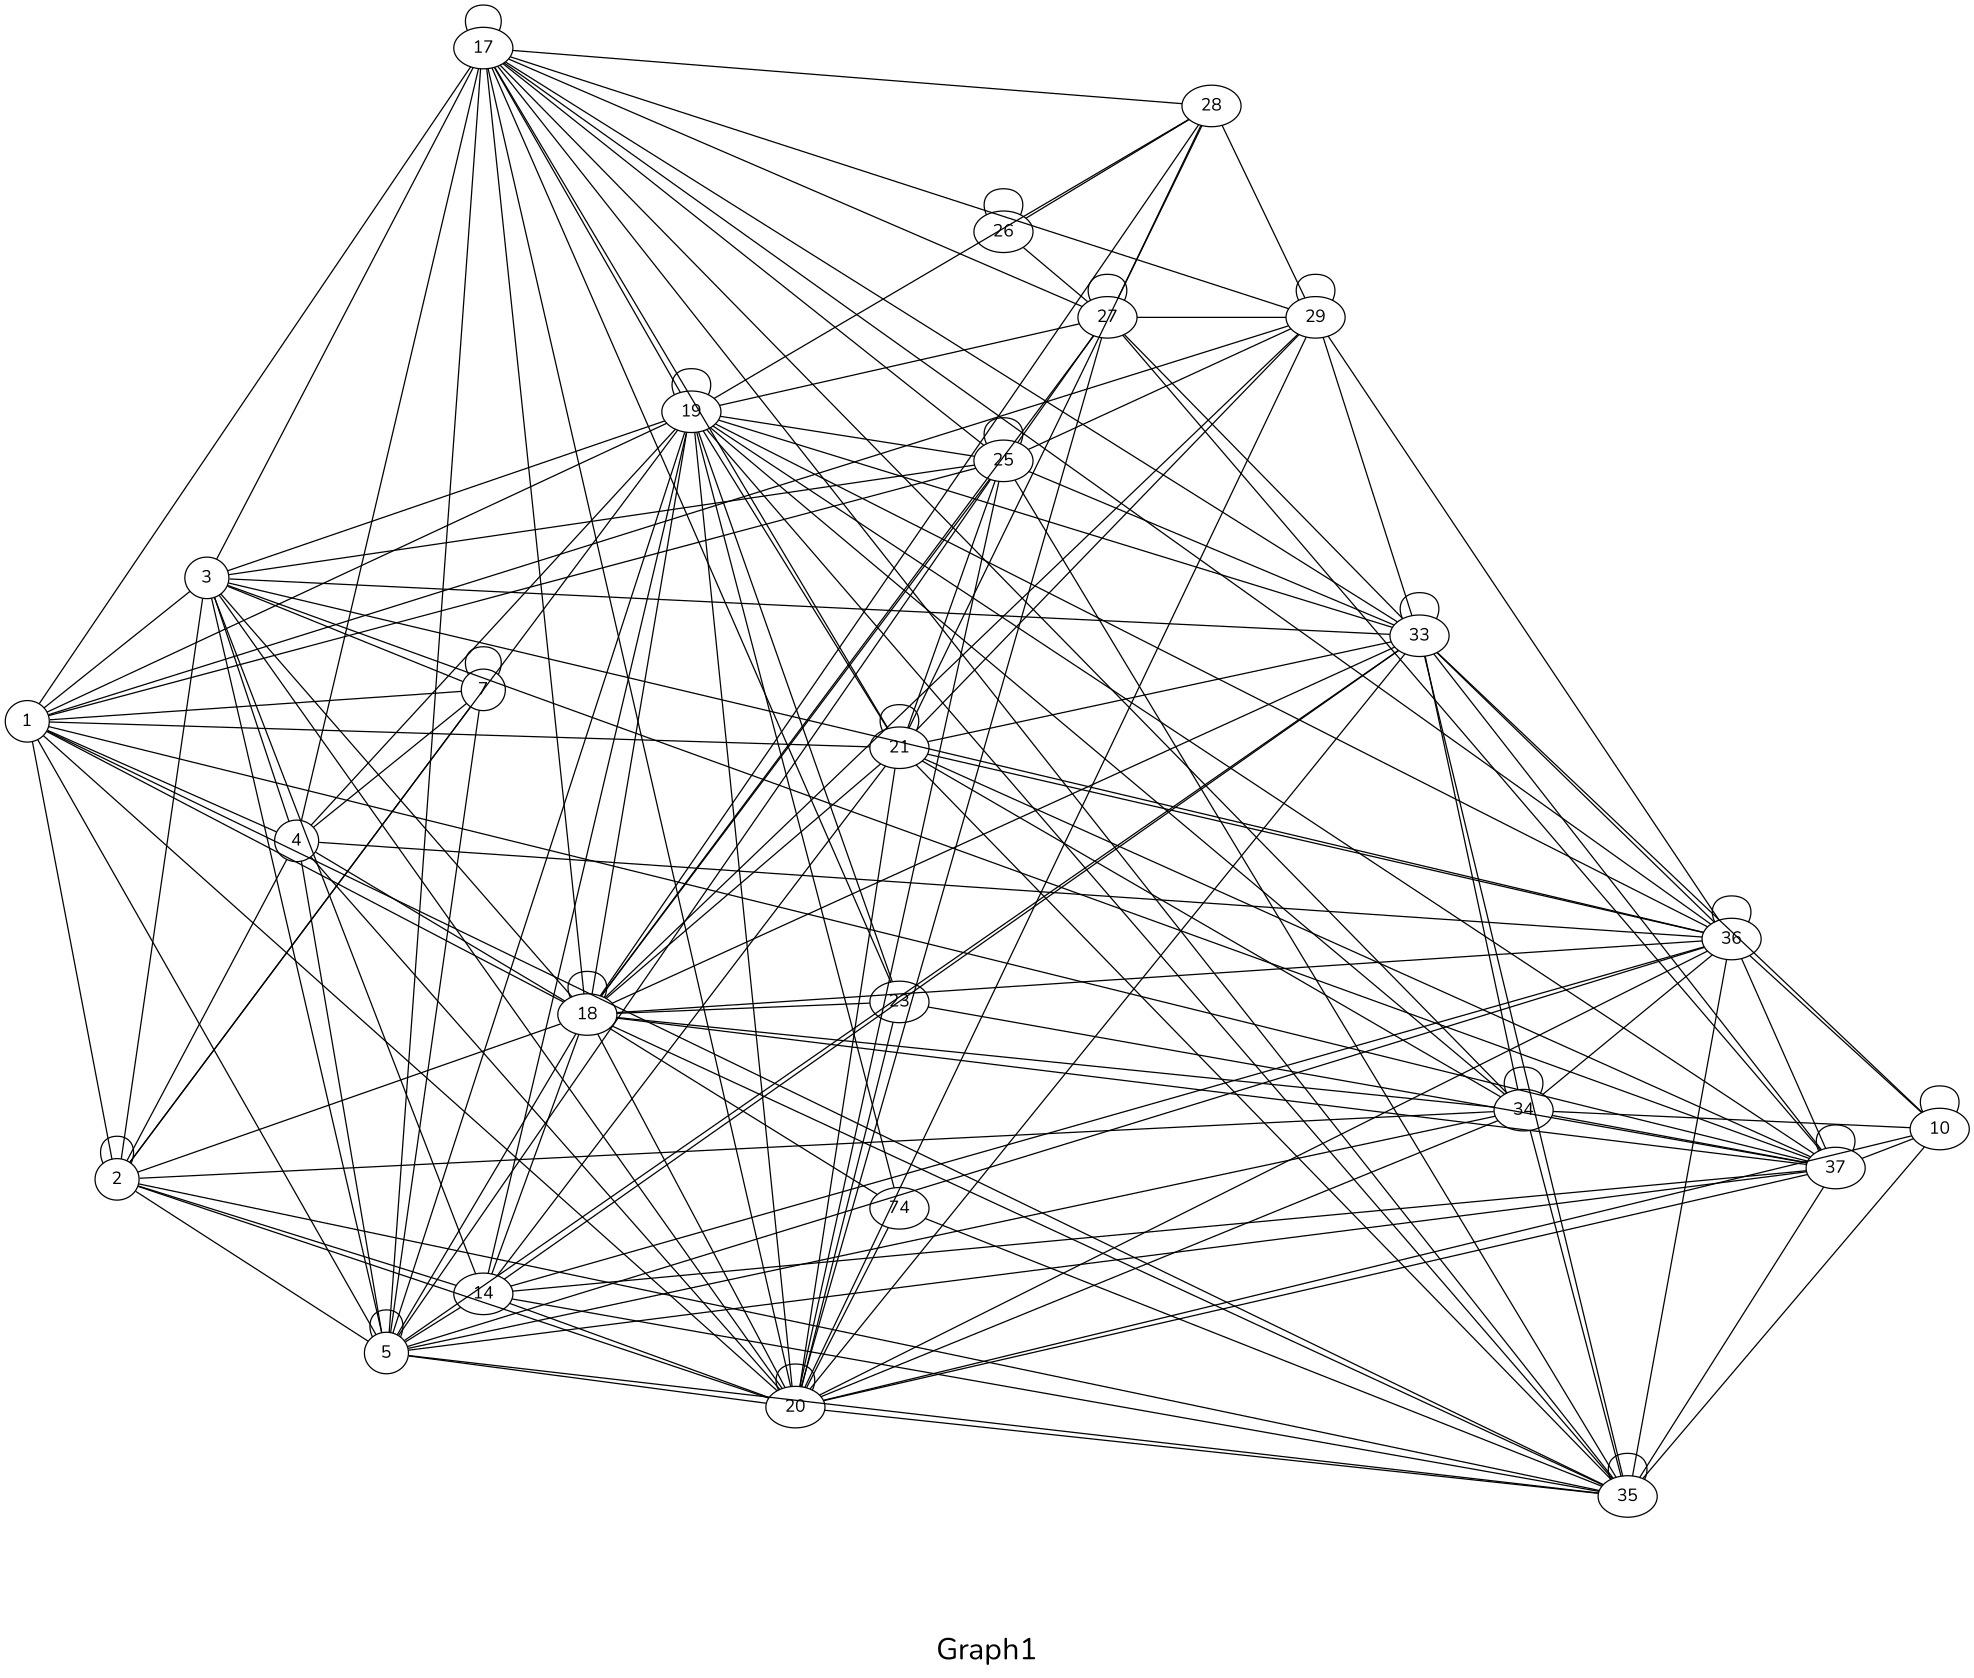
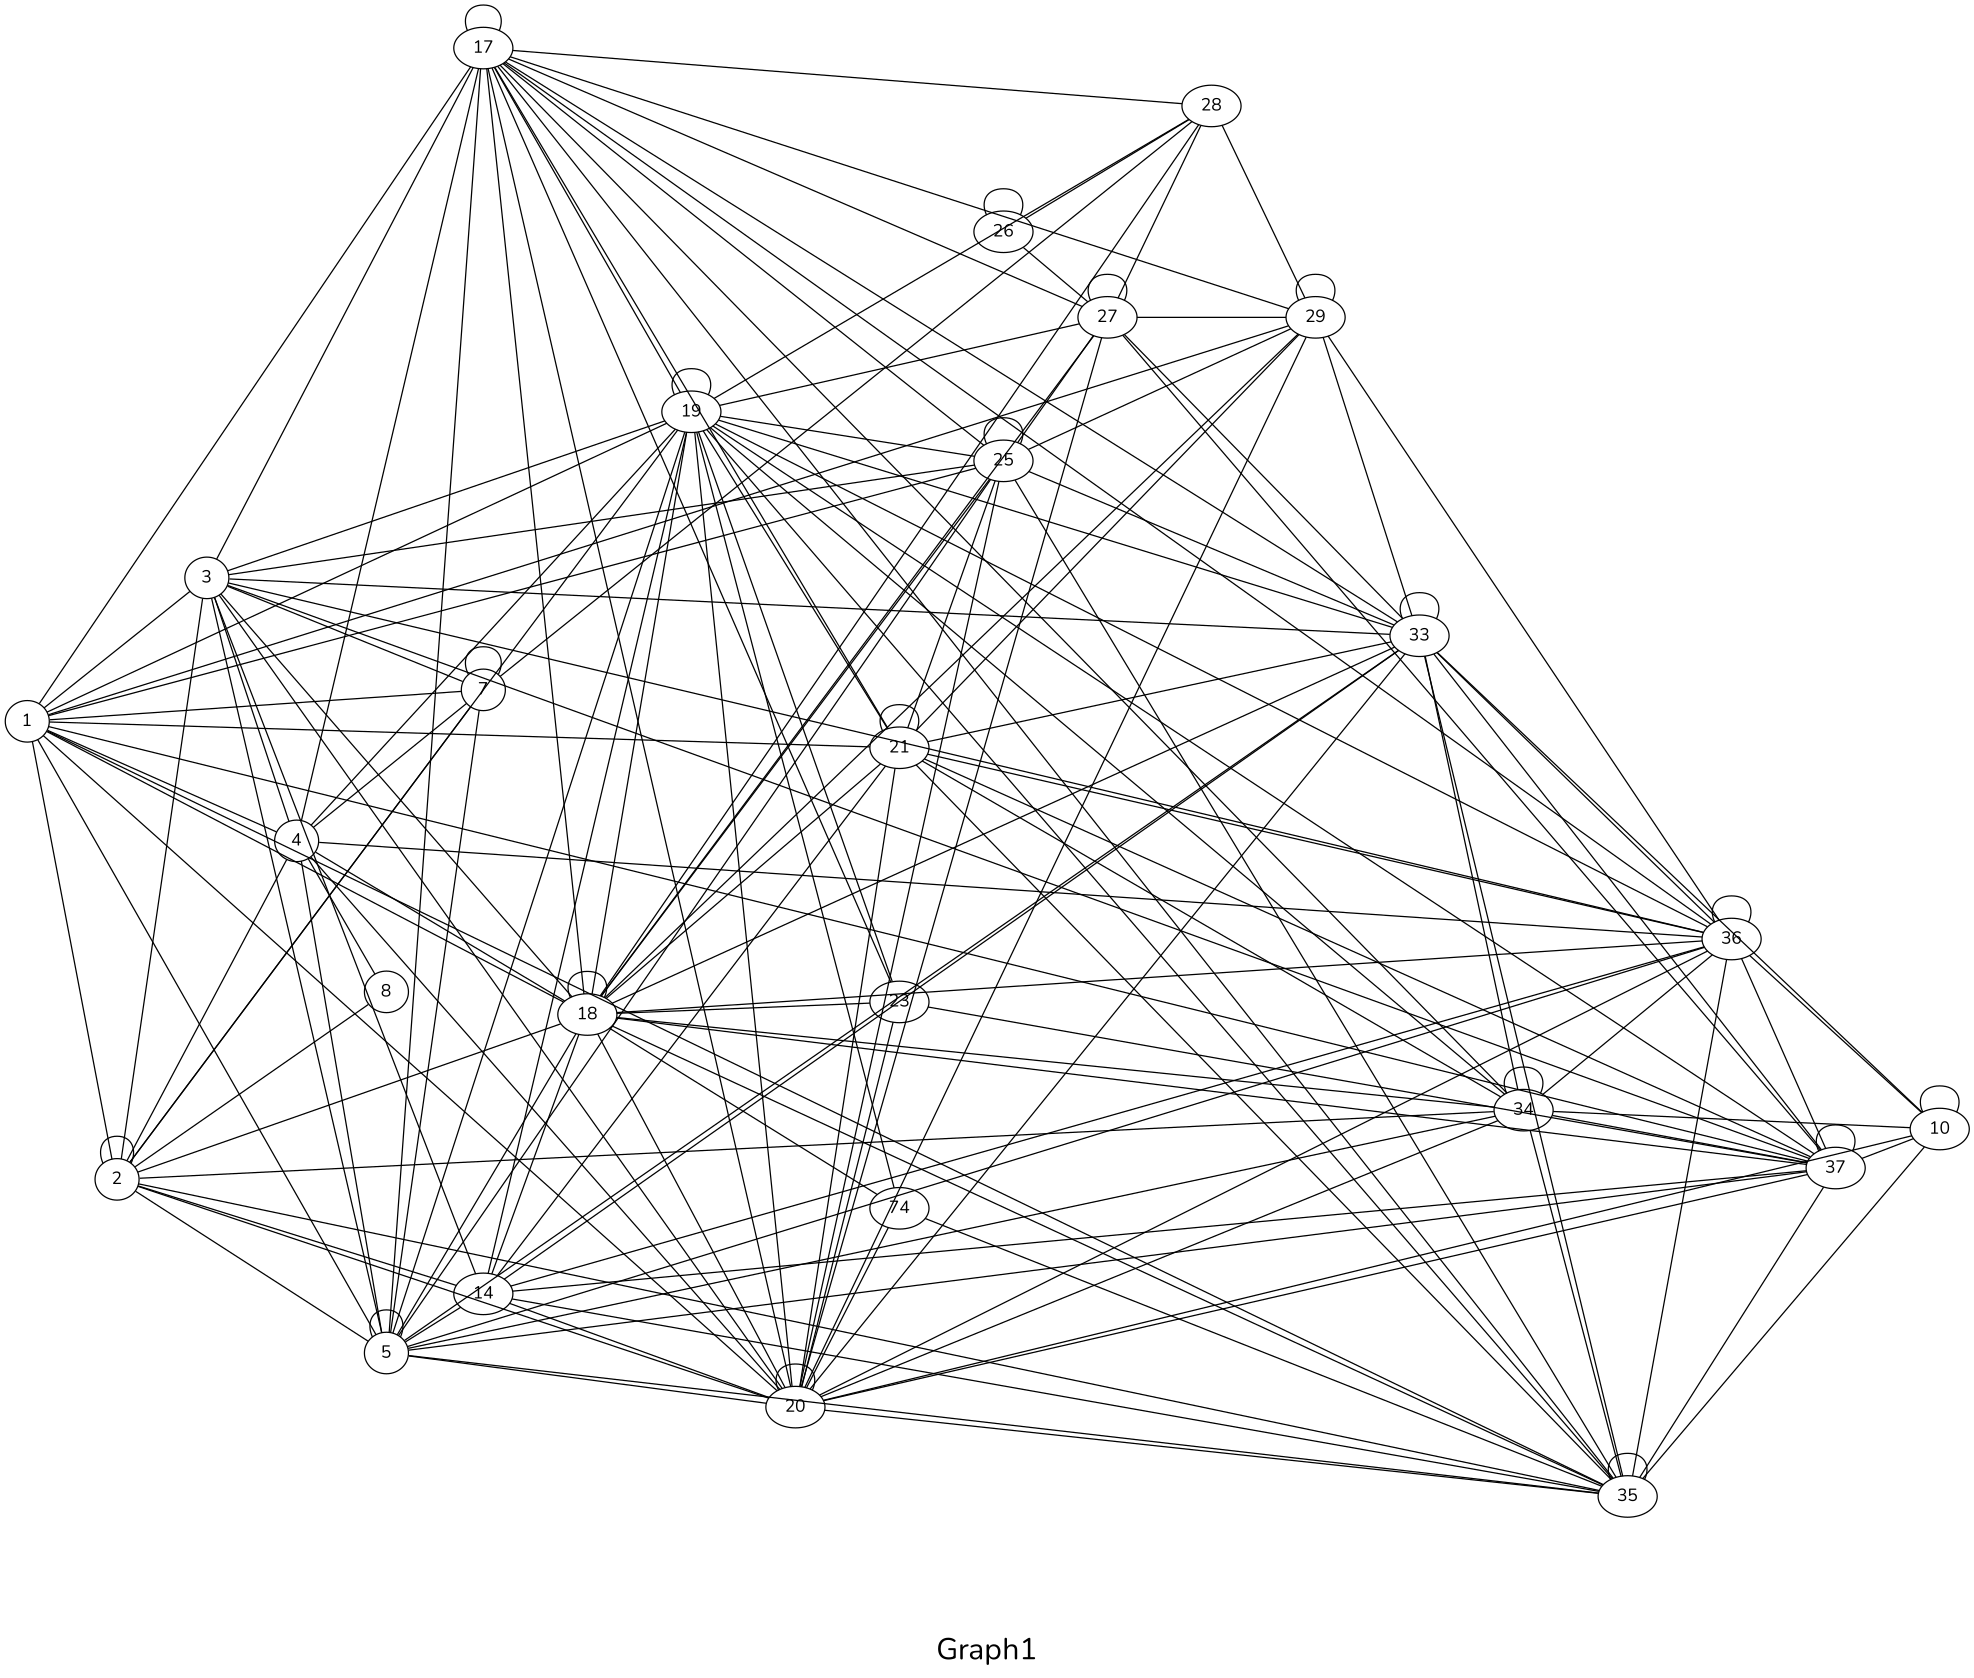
(1055, 427) -> (846, 399)
none -> (386, 992)
